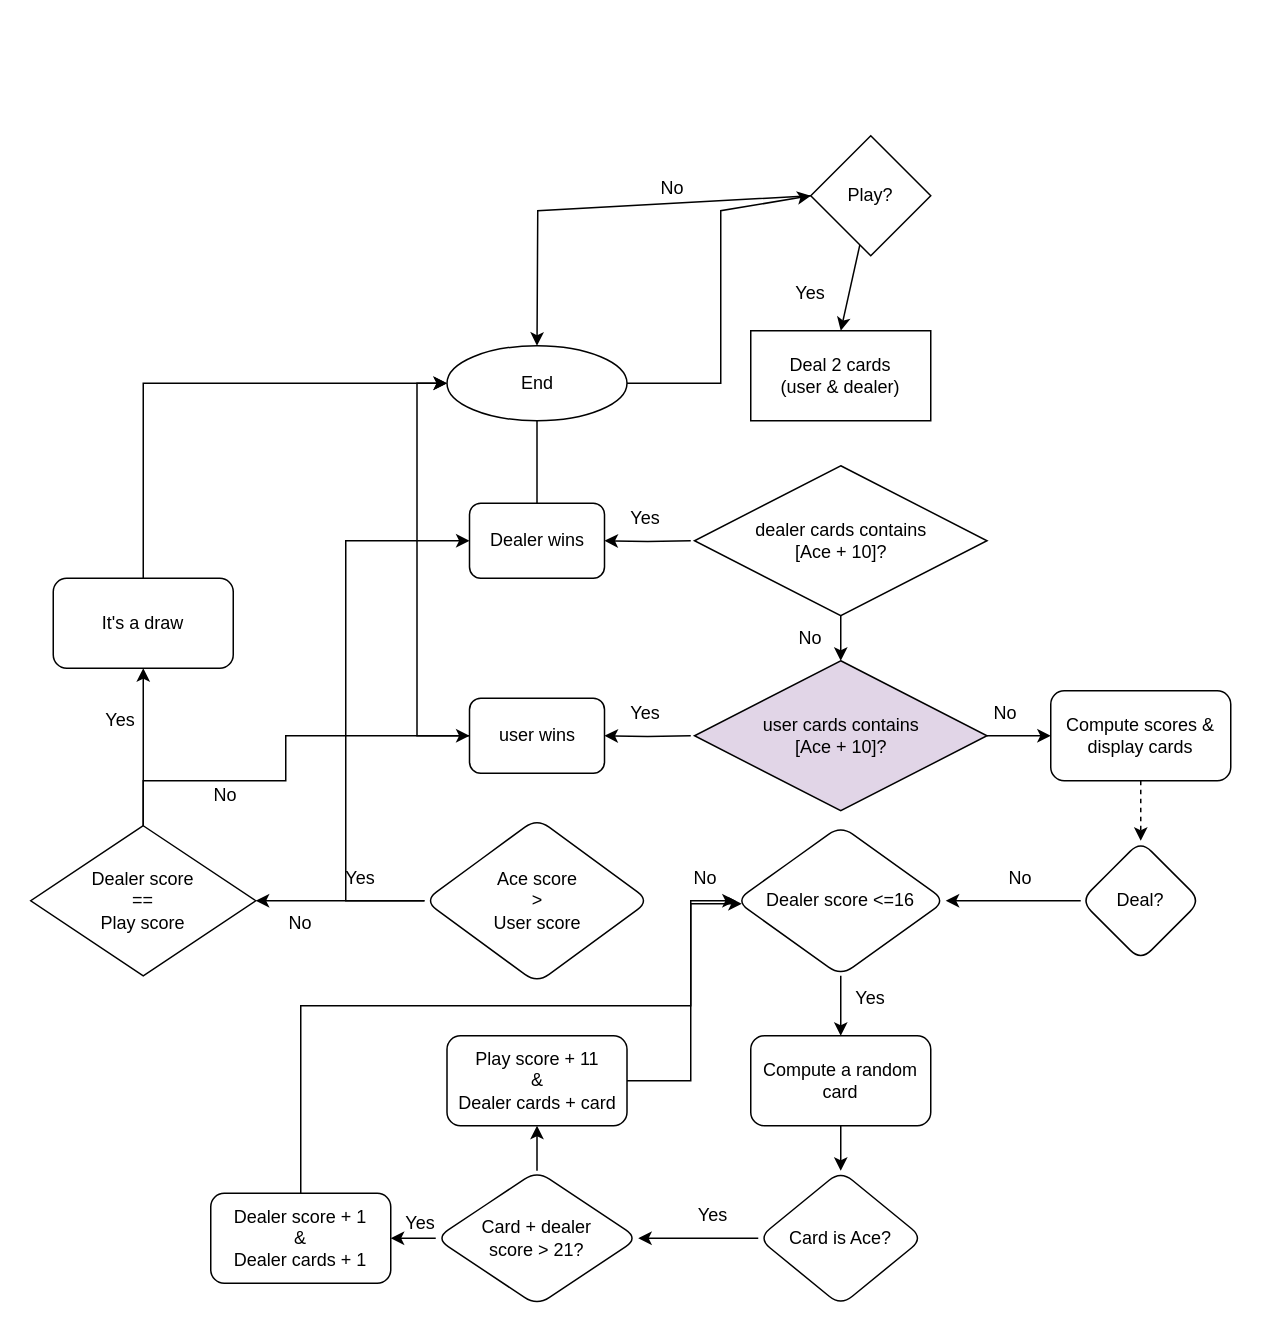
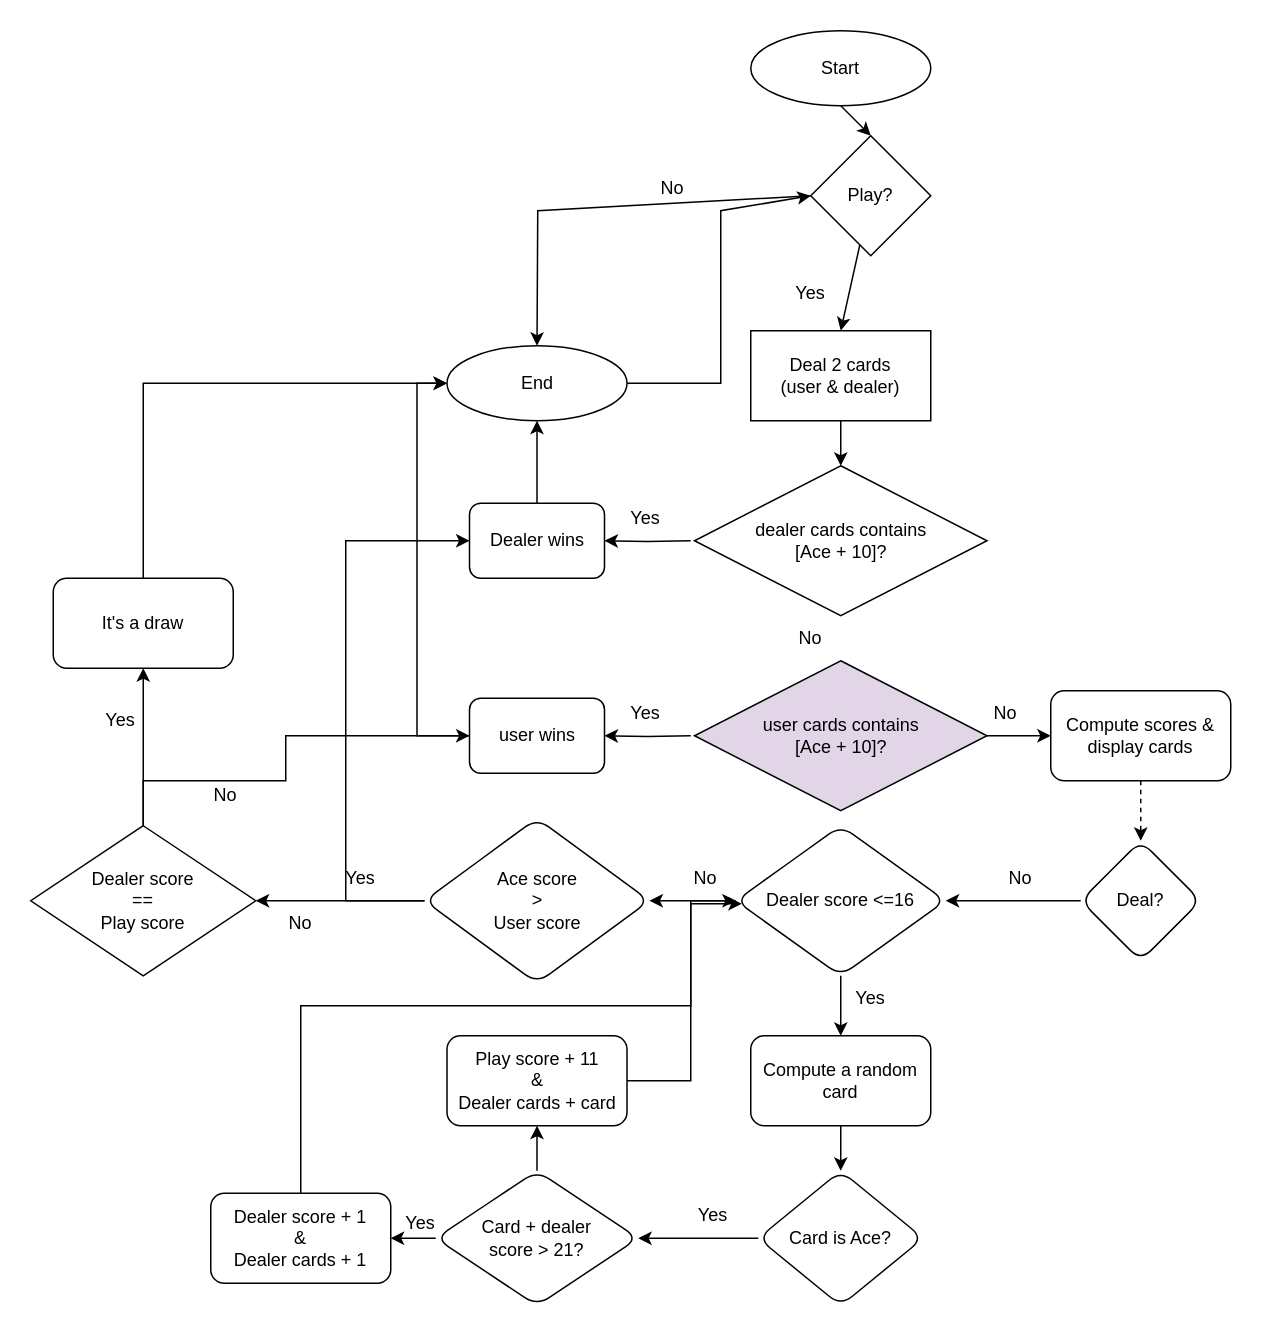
none -> (841, 68)
none -> (852, 117)
(537, 428) -> (537, 432)
none -> (841, 438)
(841, 644) -> none
none -> (673, 901)
